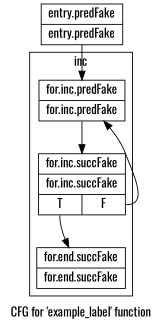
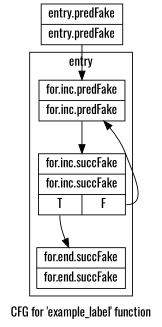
(81, 62) -> (81, 62)
